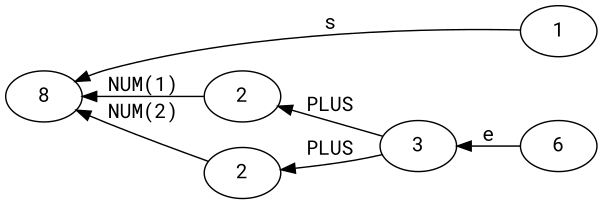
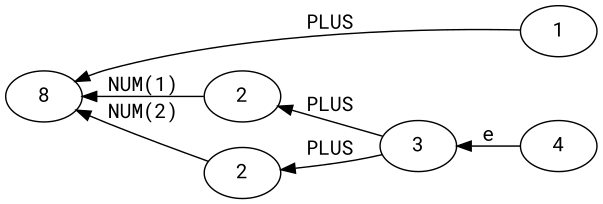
(330, 23) -> (330, 23)
(559, 146) -> (559, 146)
